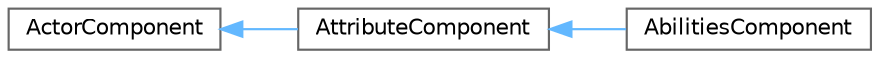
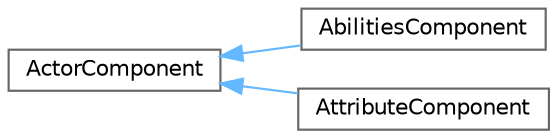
(599, 29) -> (272, 49)
